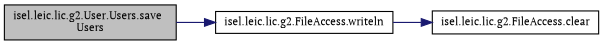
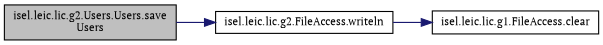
(90, 22) -> (90, 22)
(515, 22) -> (515, 22)
